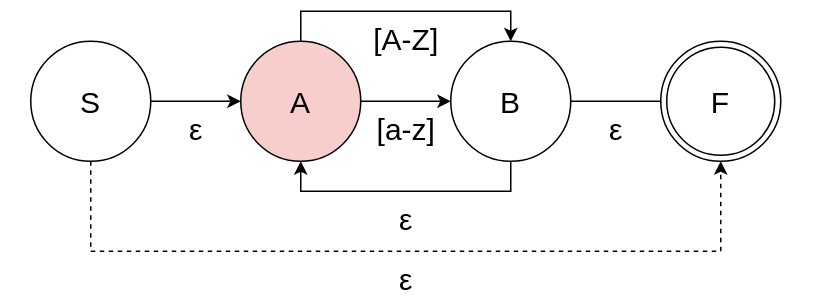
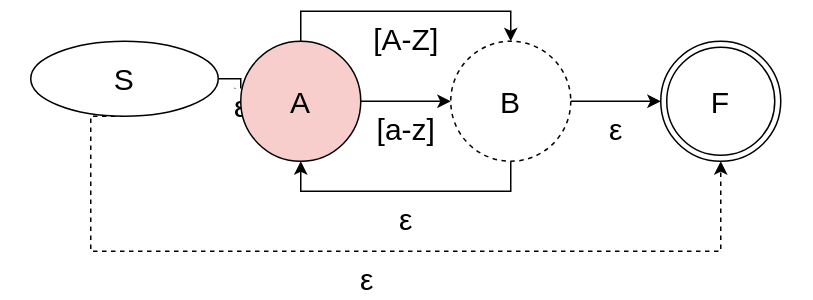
(91, 101) -> (125, 79)
(511, 101) -> (511, 101)
(653, 101) -> (649, 101)
